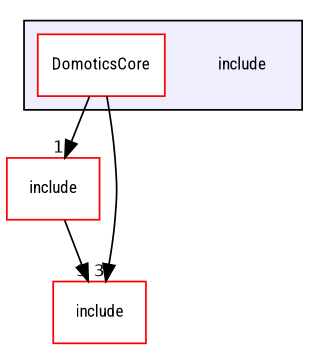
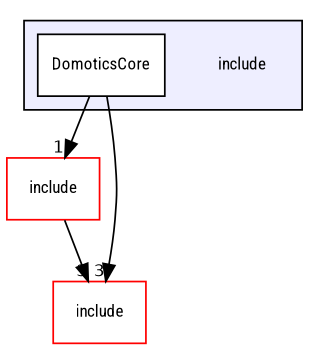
(101, 65) -> (101, 65)
